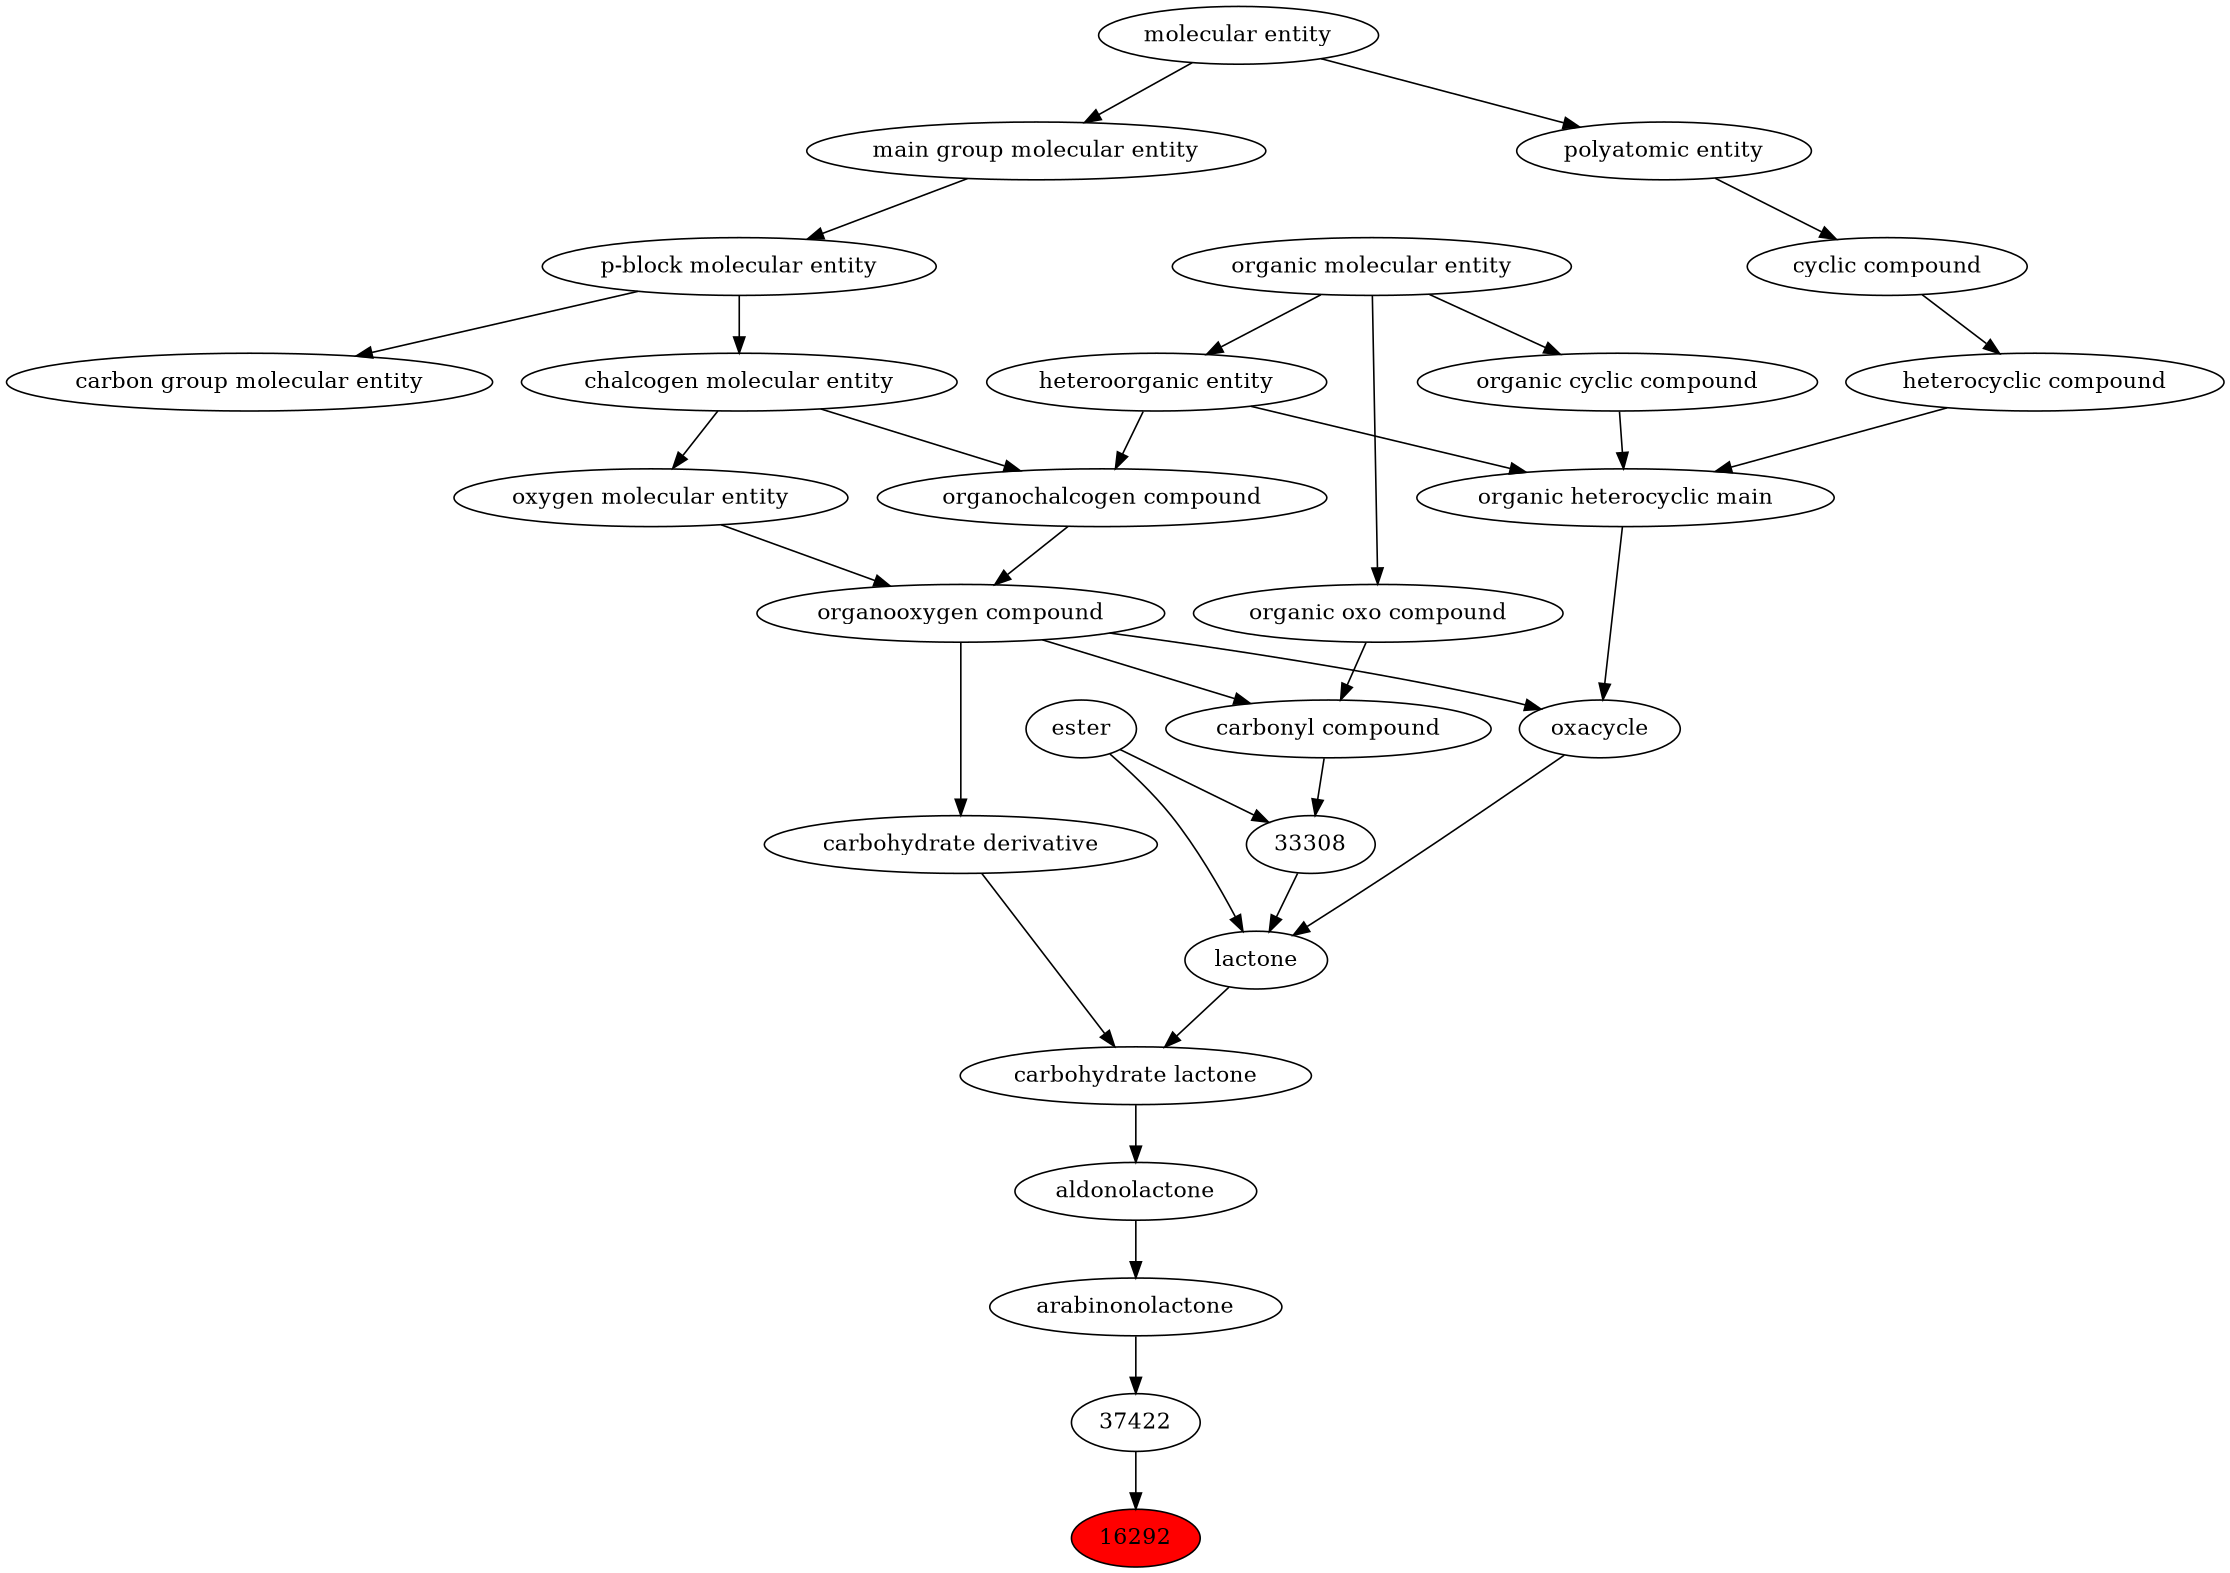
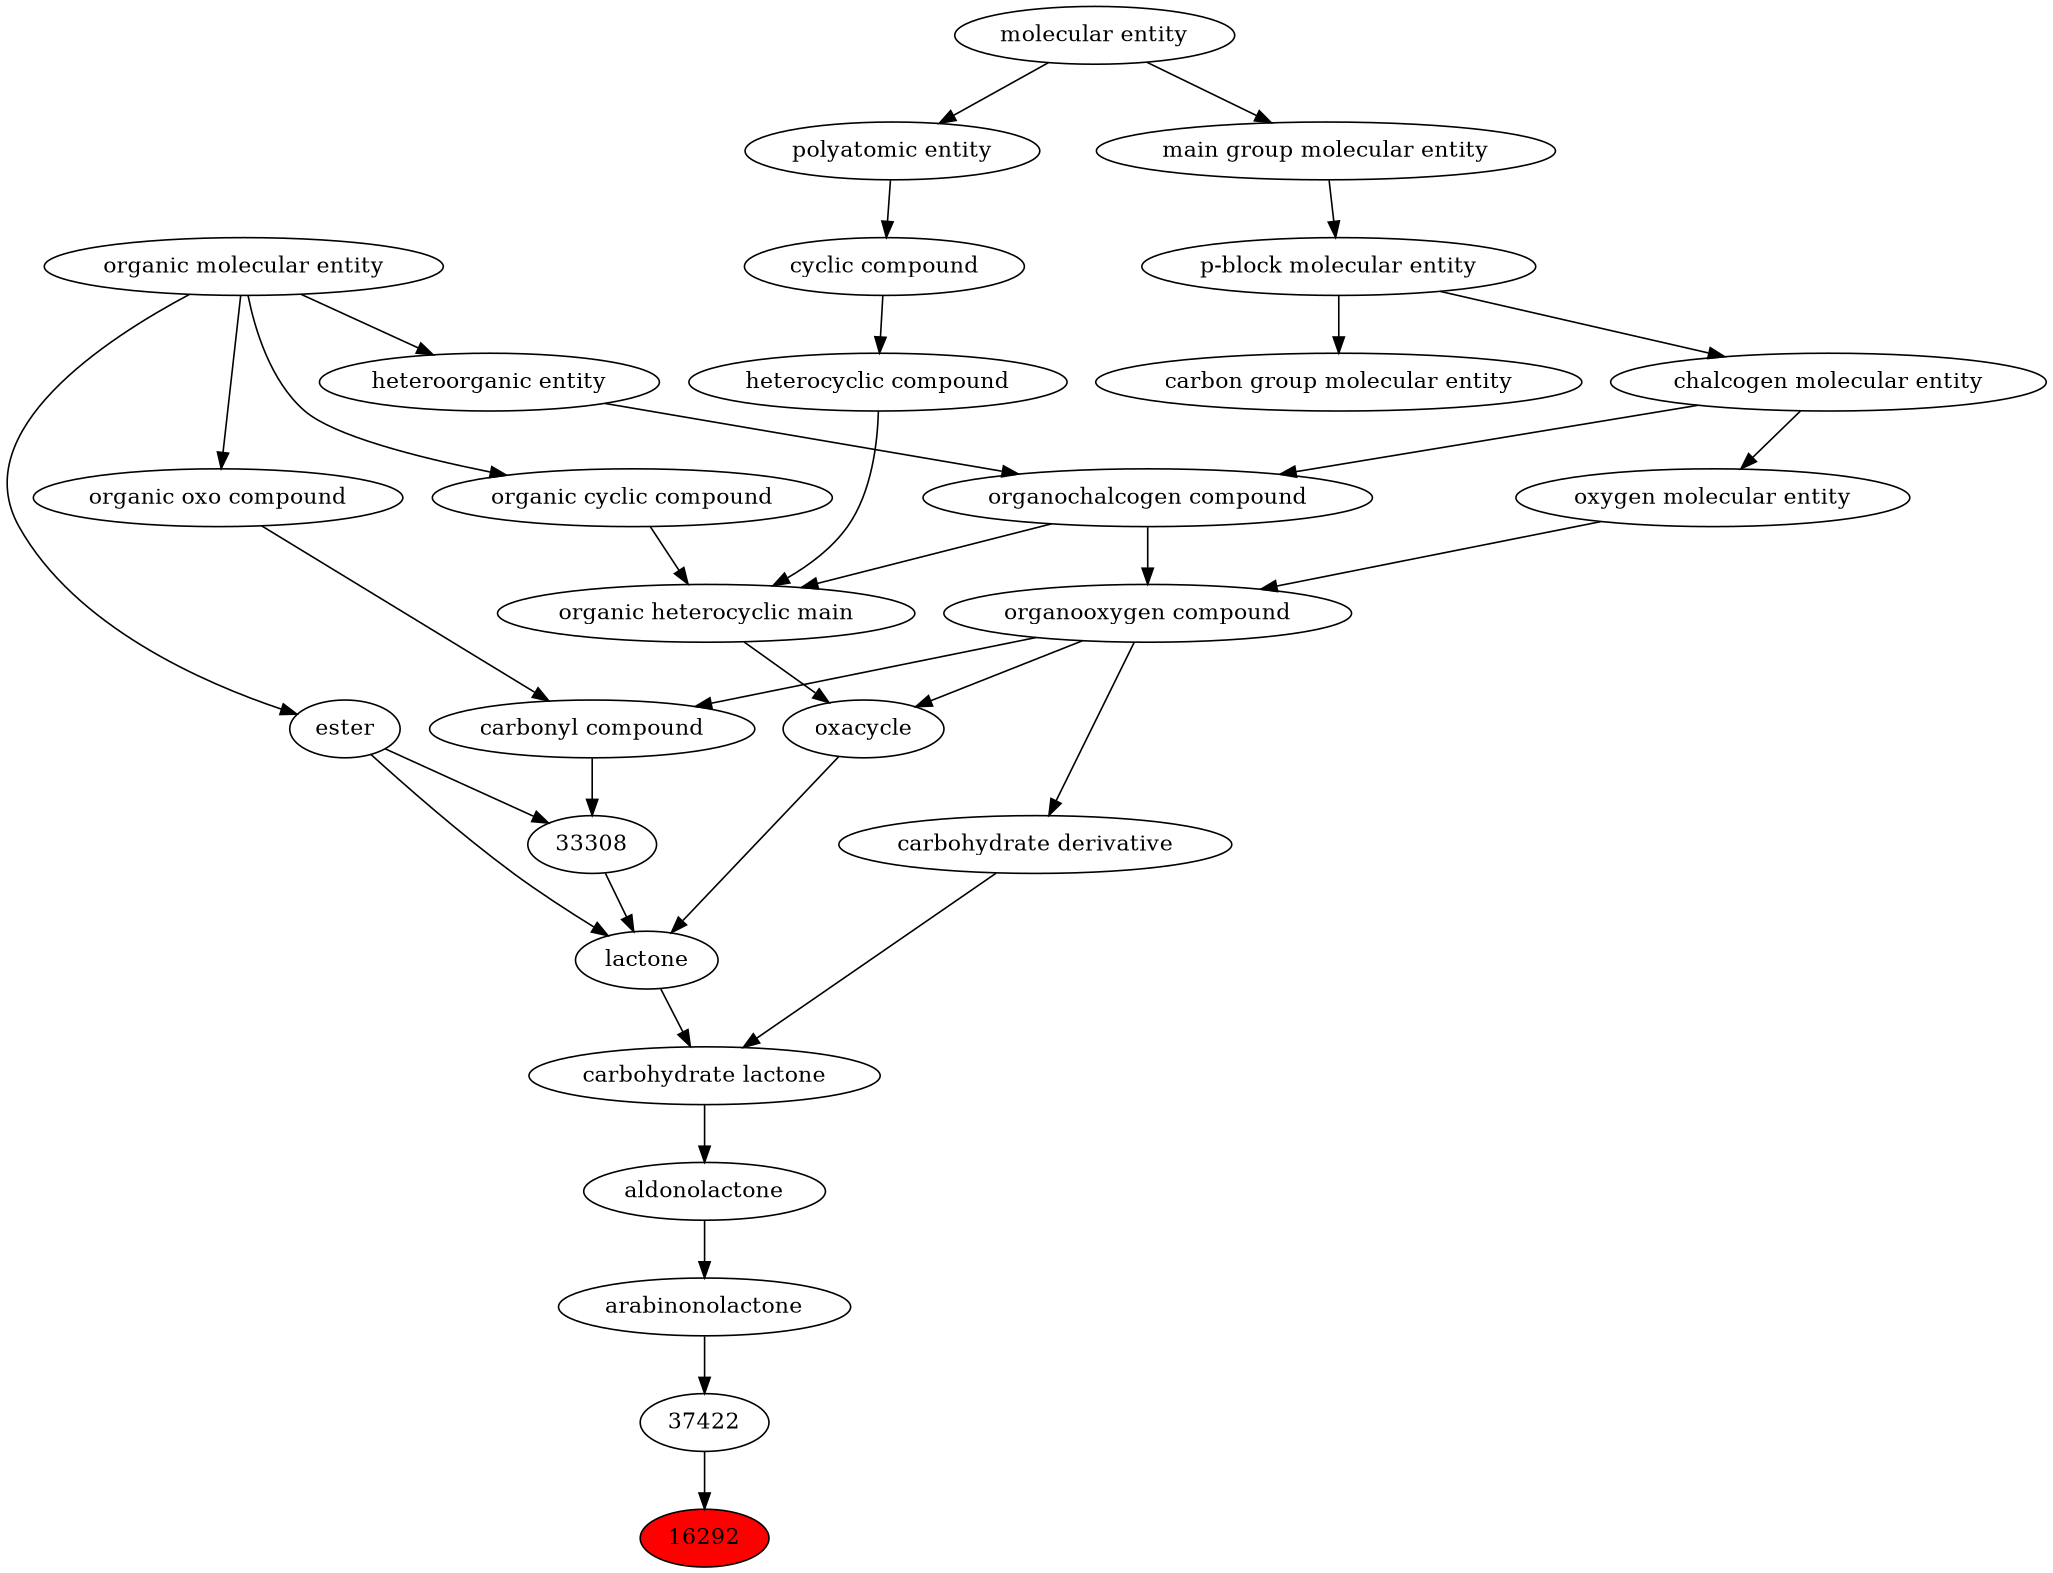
(1387, 439) -> (934, 554)
none -> (21, 530)
